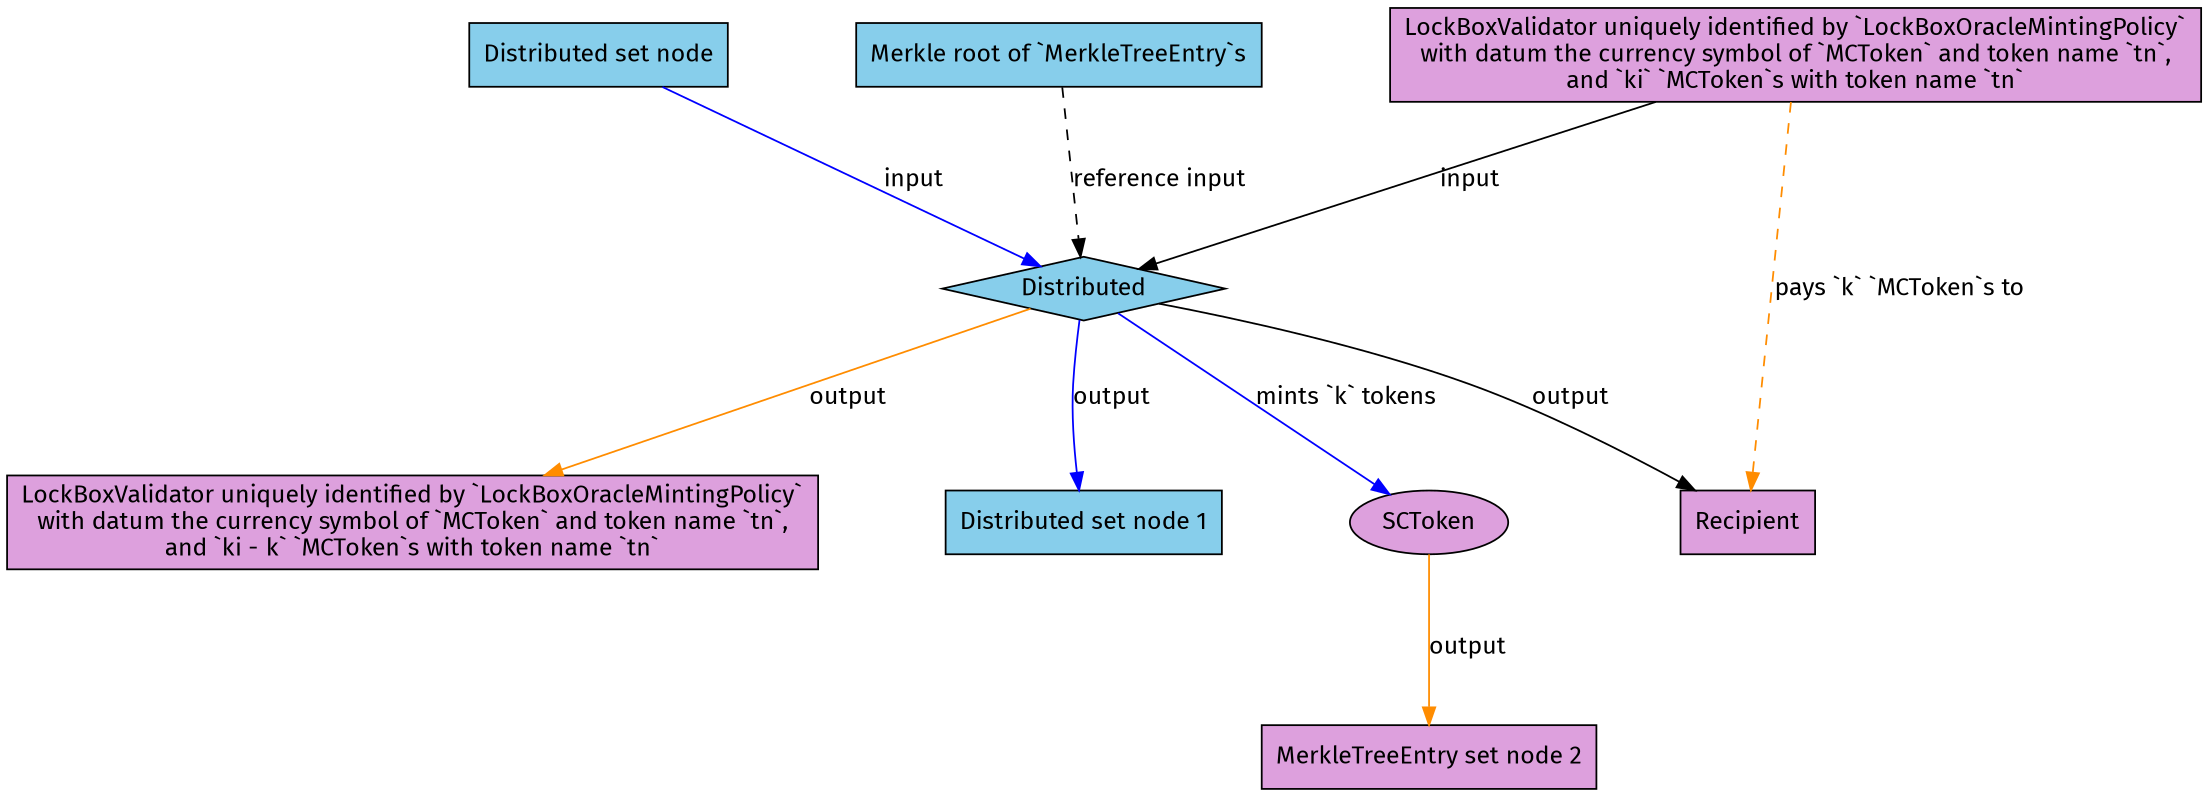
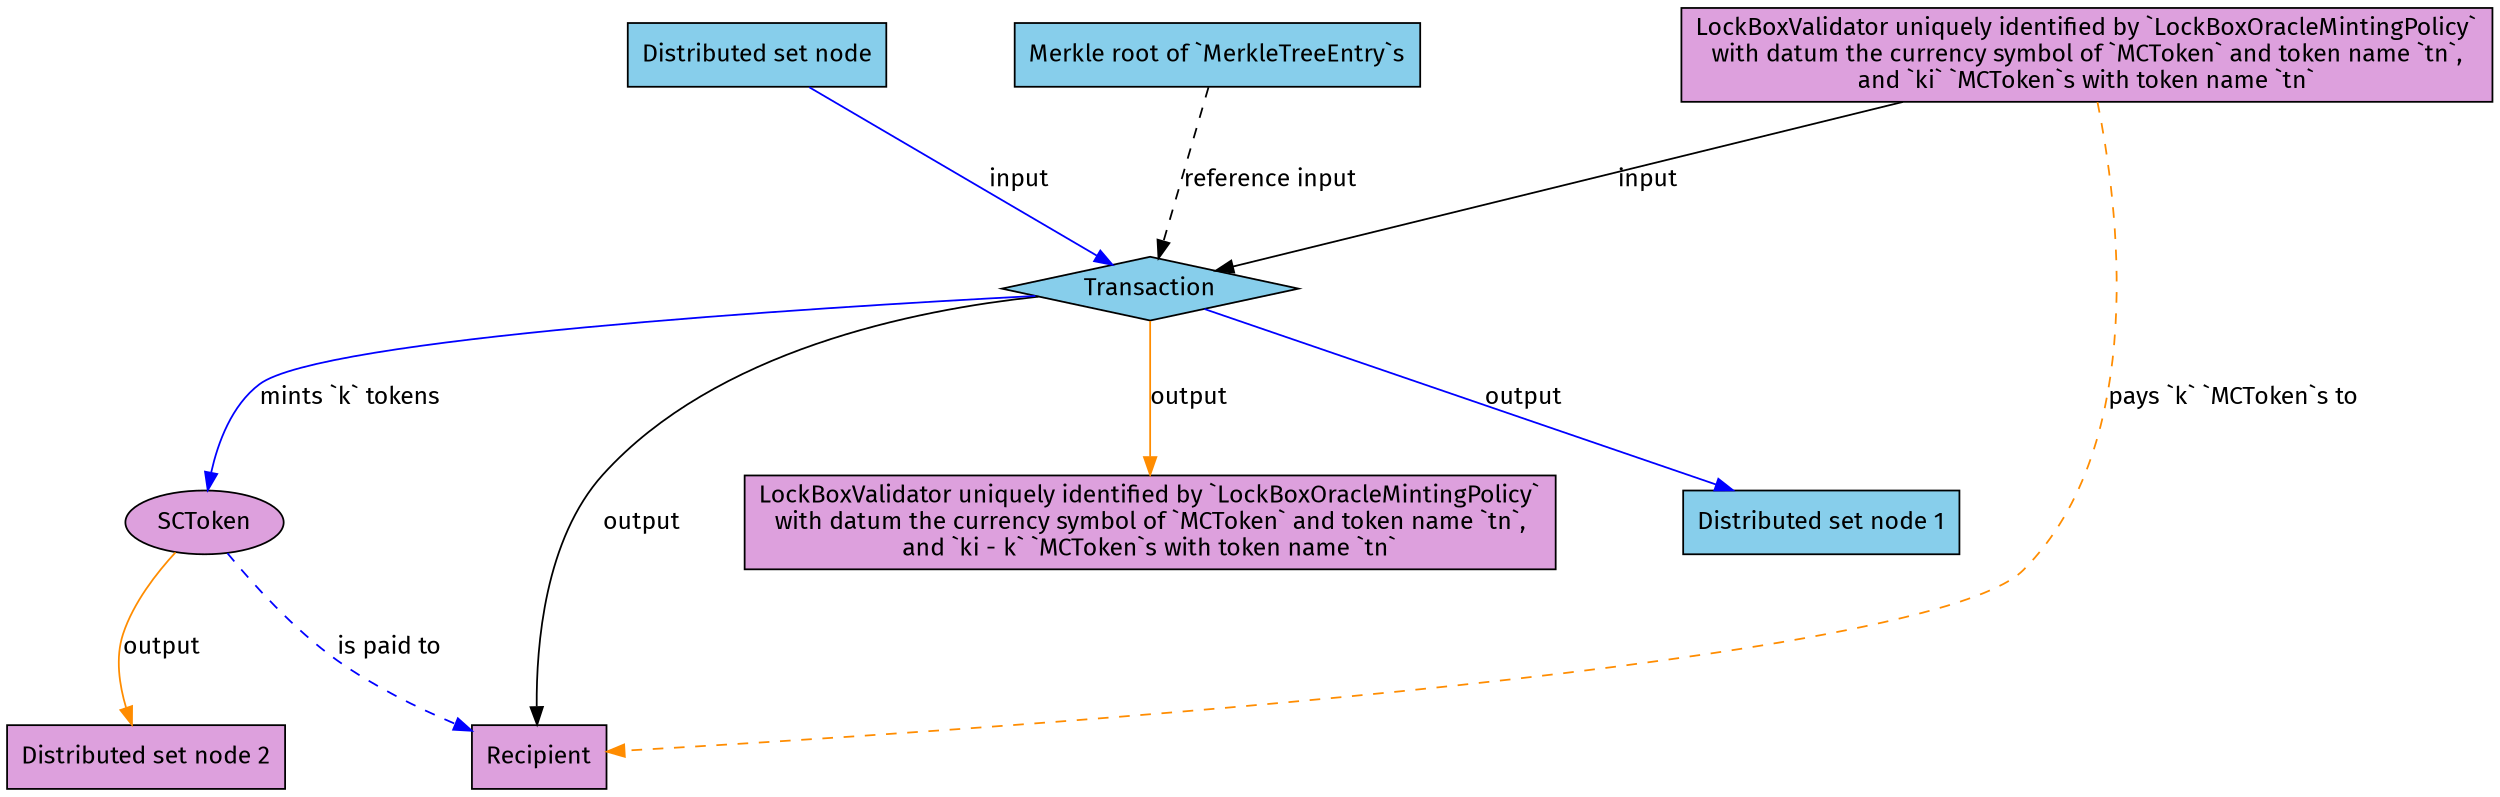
(1084, 289) -> (1150, 289)
none -> (329, 654)
(1429, 757) -> (146, 757)
